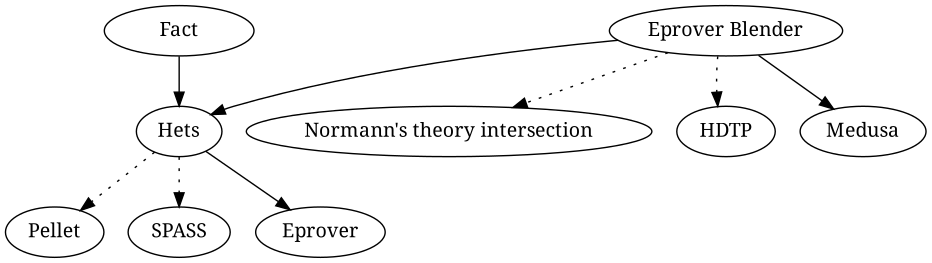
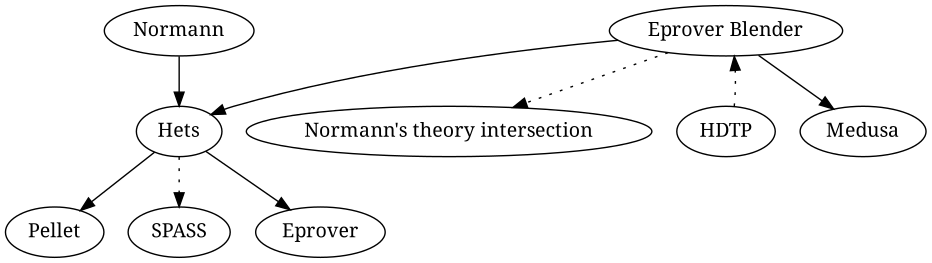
(179, 31) -> (179, 31)
(717, 74) -> (735, 88)
(123, 177) -> (123, 177)
